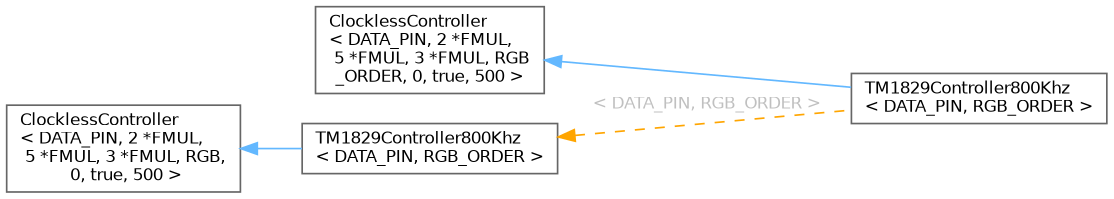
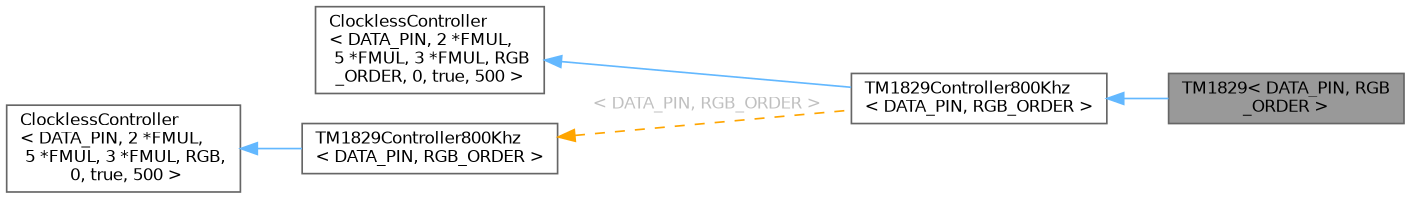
none -> (1286, 98)
